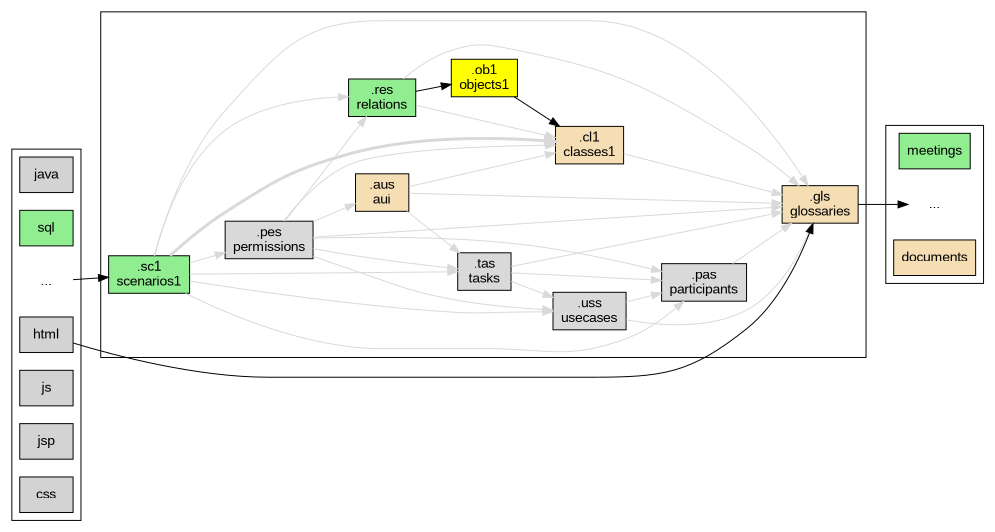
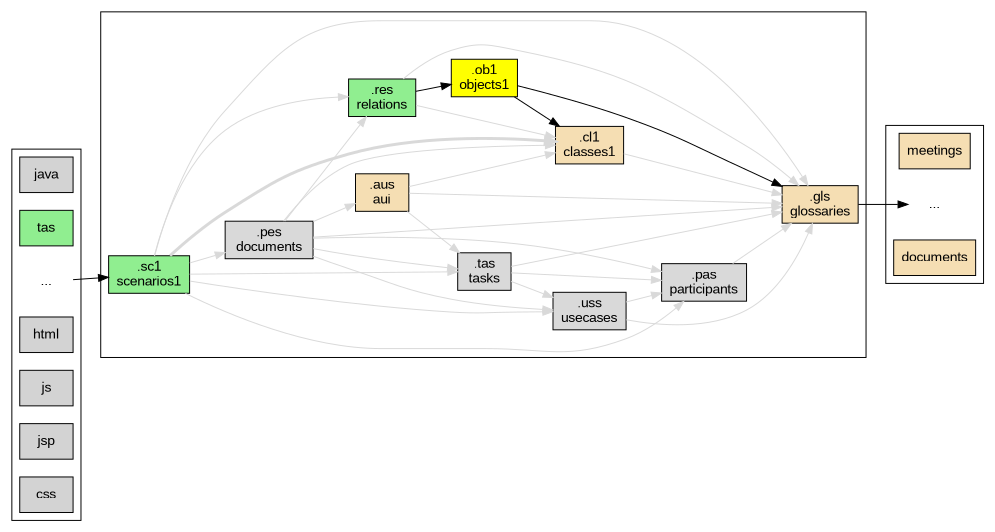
(935, 151) -> (935, 151)
(46, 228) -> (46, 228)
(269, 240) -> (269, 240)
(472, 377) -> (648, 126)
